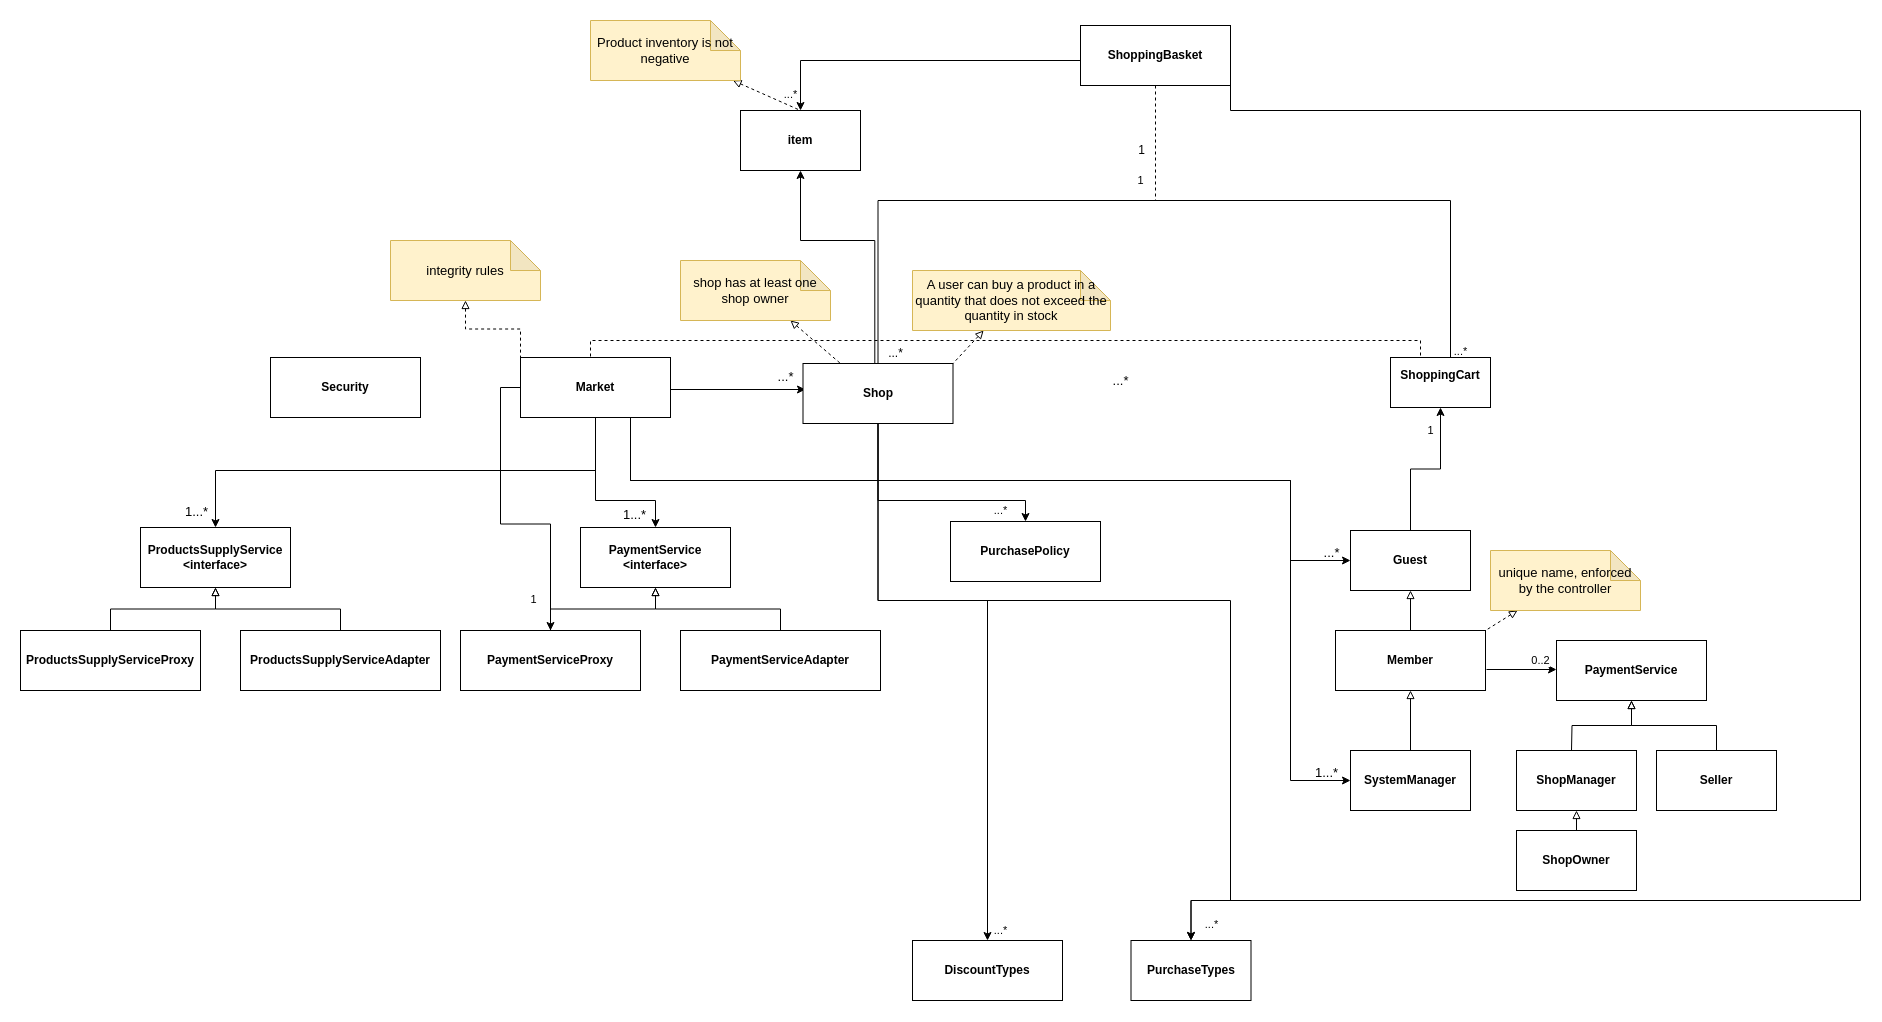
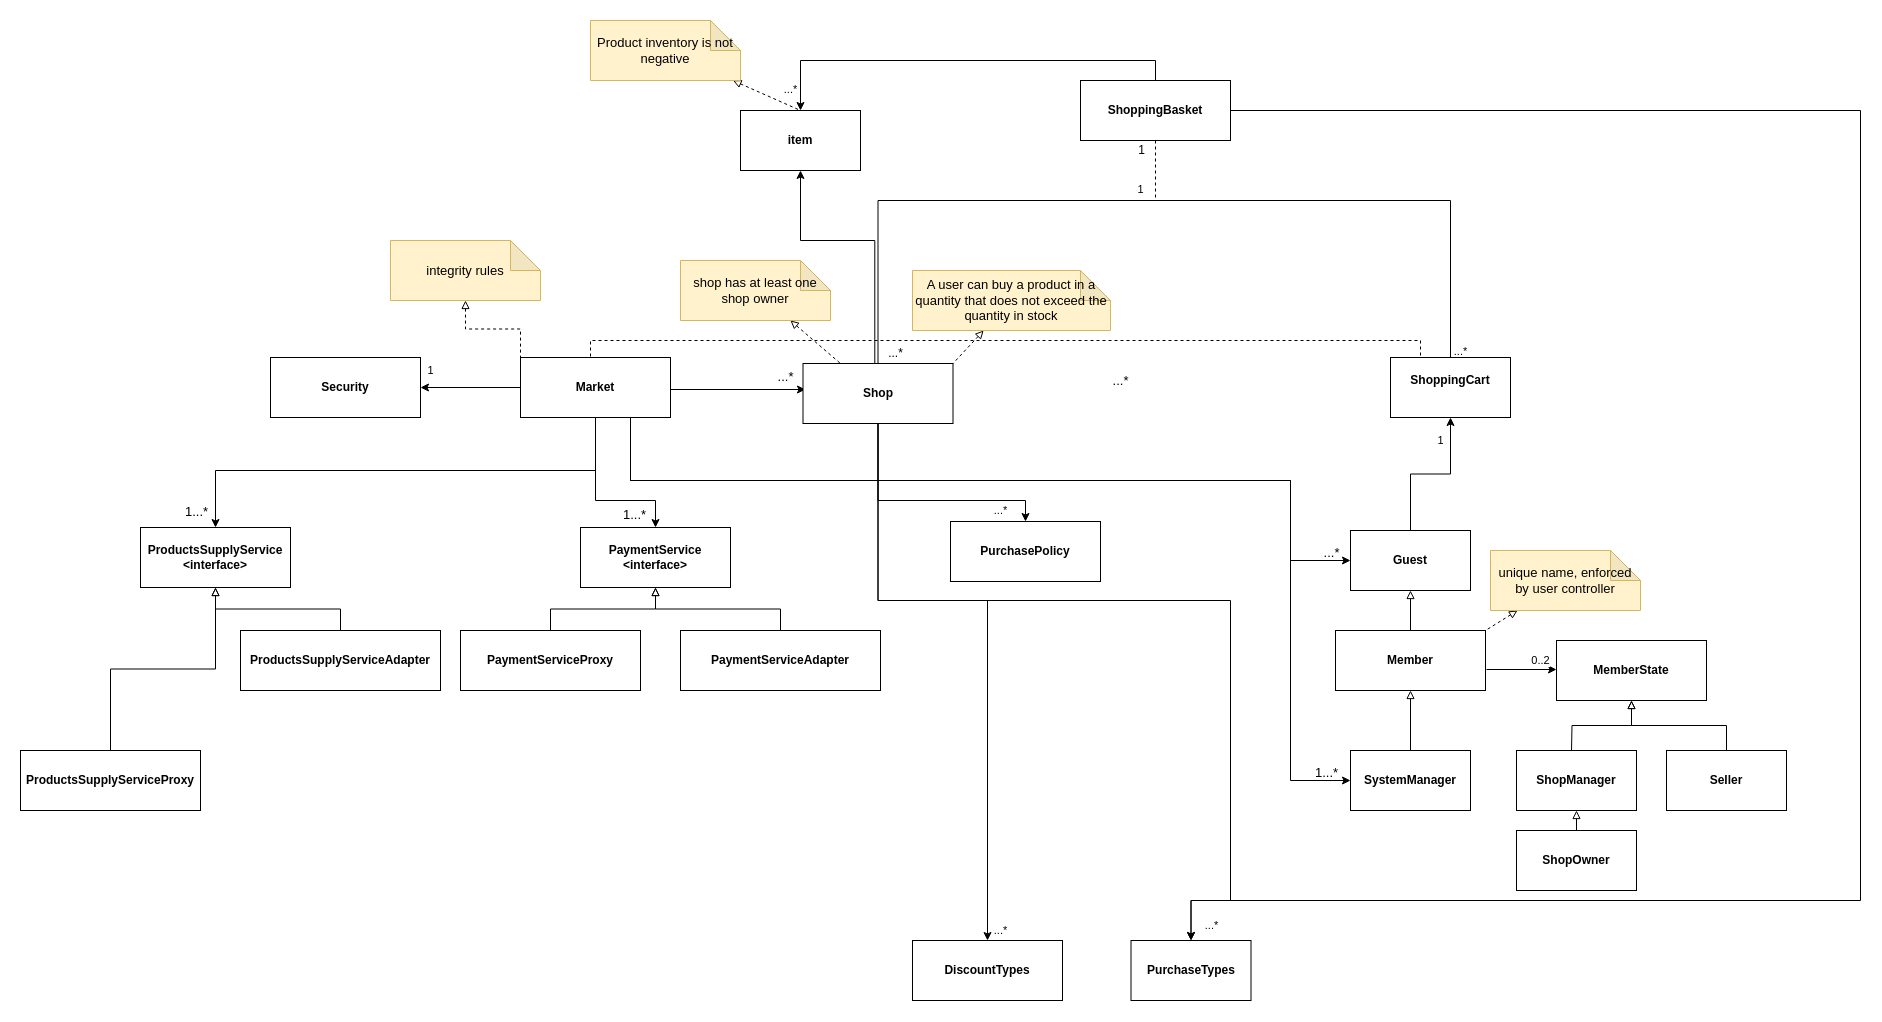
(1156, 56) -> (1156, 111)
(1441, 383) -> (1451, 388)
(501, 521) -> (465, 388)
(1566, 581) -> (1566, 581)
(111, 661) -> (111, 781)
(1632, 671) -> (1632, 671)
(1717, 781) -> (1727, 781)
